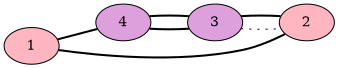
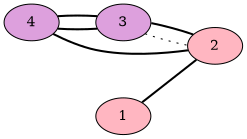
(78, 34) -> (119, 53)
